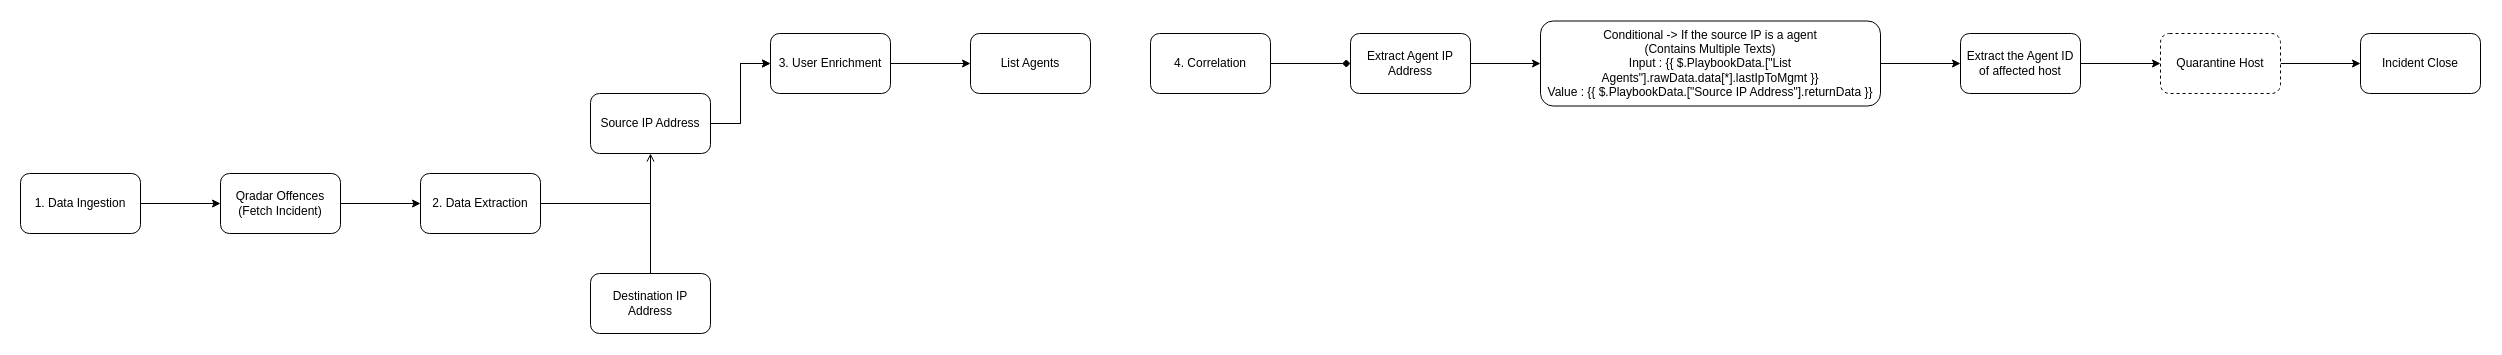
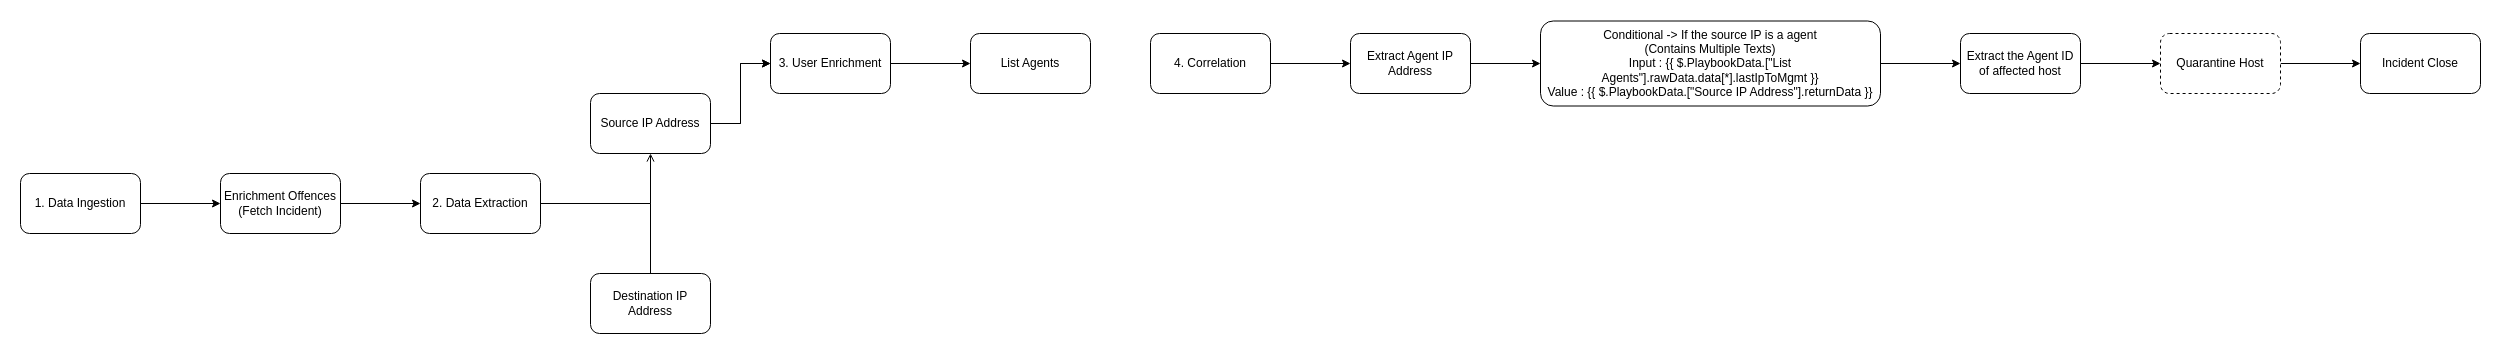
(1341, 64) -> (1342, 64)
(281, 204) -> (281, 204)
